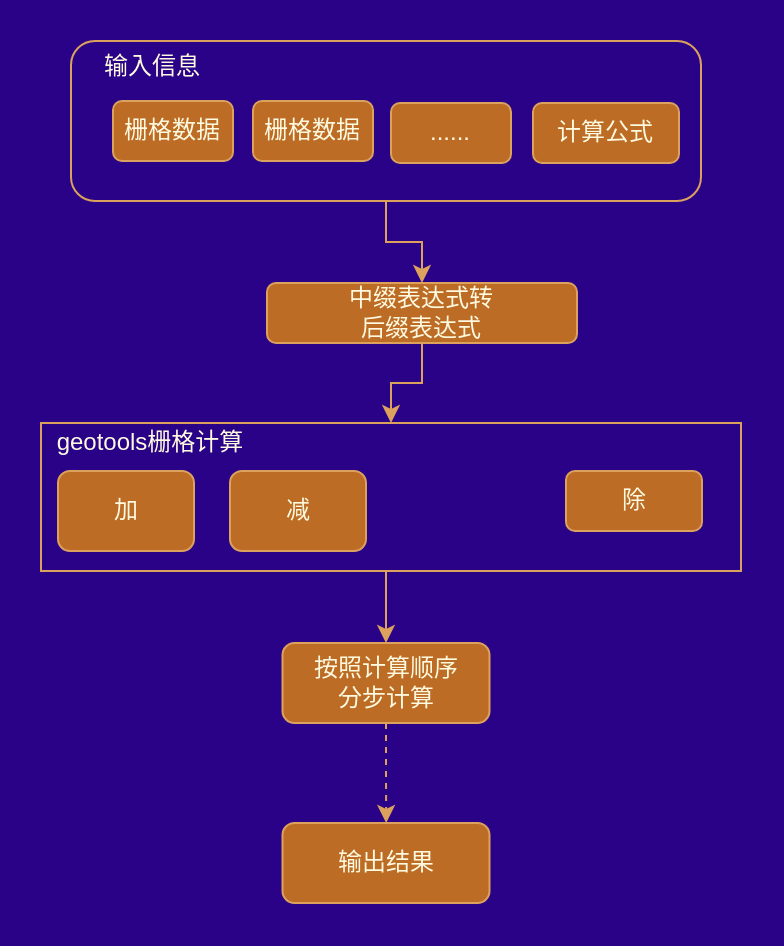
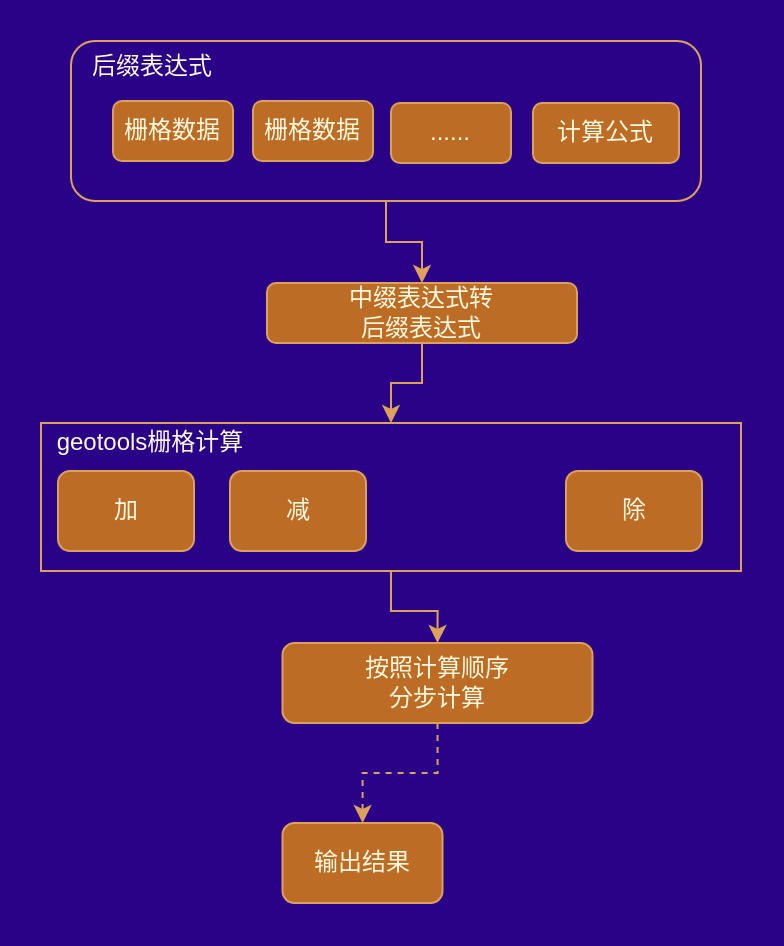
(153, 67) -> (153, 67)
(634, 501) -> (634, 511)
(386, 683) -> (438, 683)
(386, 863) -> (363, 863)
